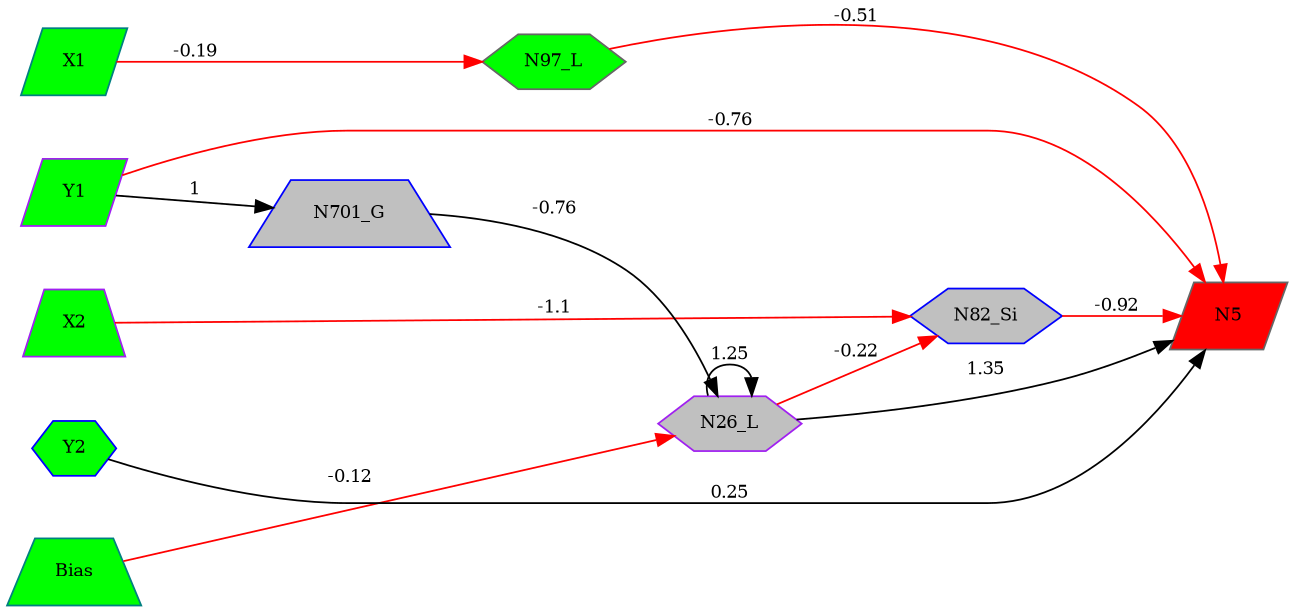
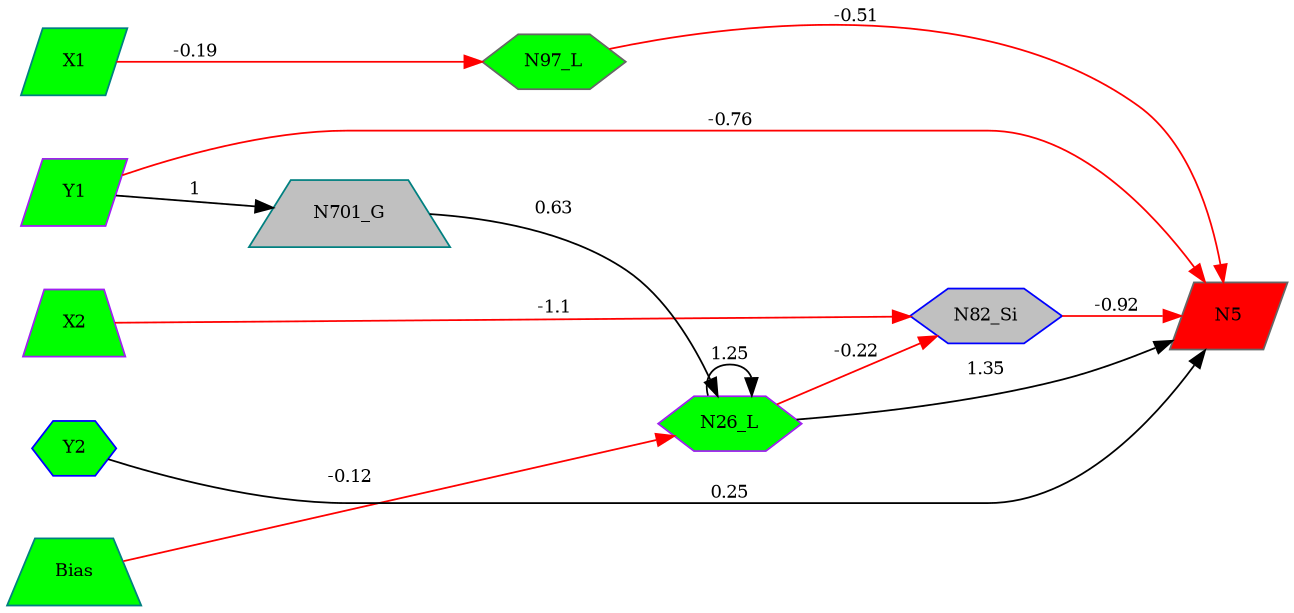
(554, 209) -> (554, 209)
(350, 214) -> (350, 214)
(730, 424) -> (730, 424)
